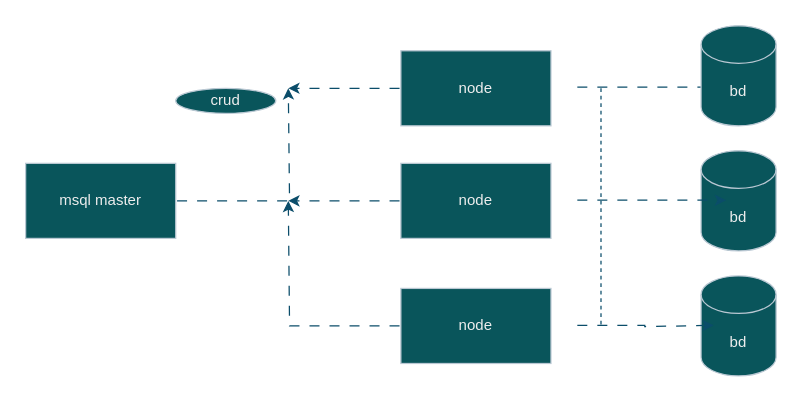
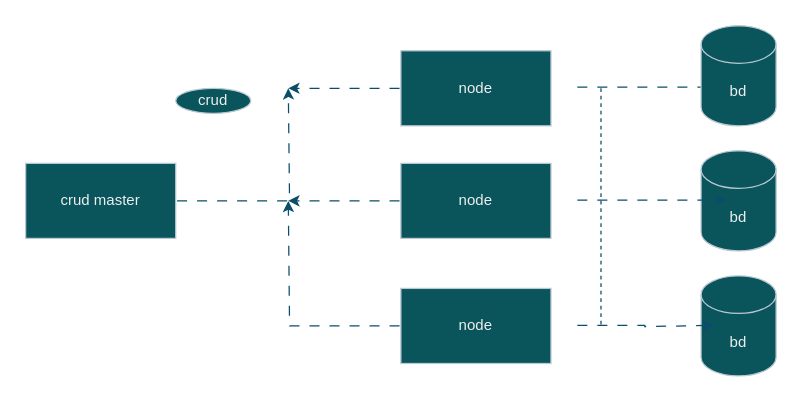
(226, 101) -> (213, 101)
(101, 201) -> (101, 201)
